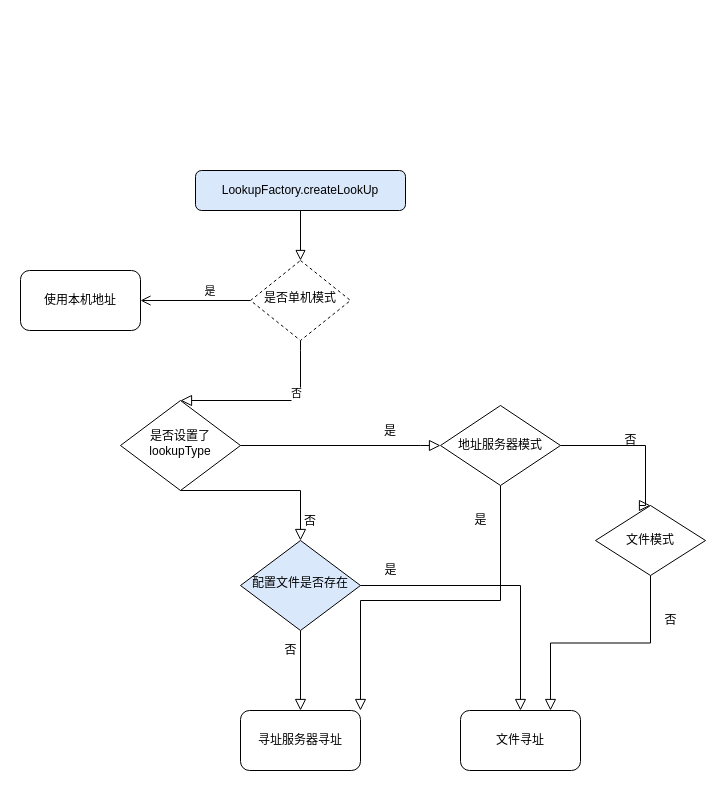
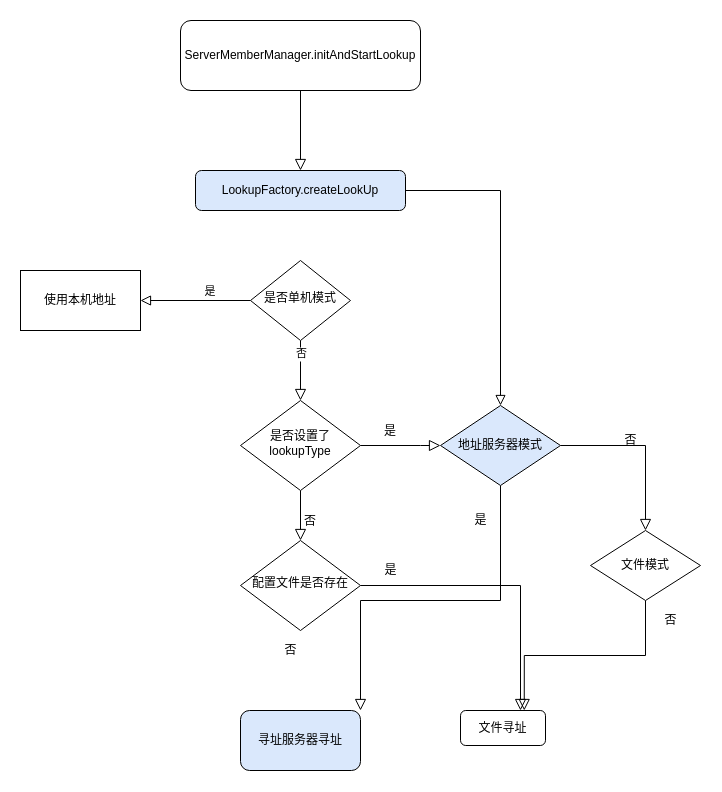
none -> (301, 56)
none -> (301, 125)
(301, 230) -> (501, 245)
(81, 301) -> (81, 301)
(148, 301) -> (152, 301)
(301, 301) -> (301, 301)
(181, 446) -> (301, 446)
(501, 446) -> (501, 446)
(651, 541) -> (646, 566)
(301, 586) -> (301, 586)
(301, 665) -> none
(301, 741) -> (301, 741)
(521, 741) -> (503, 728)
